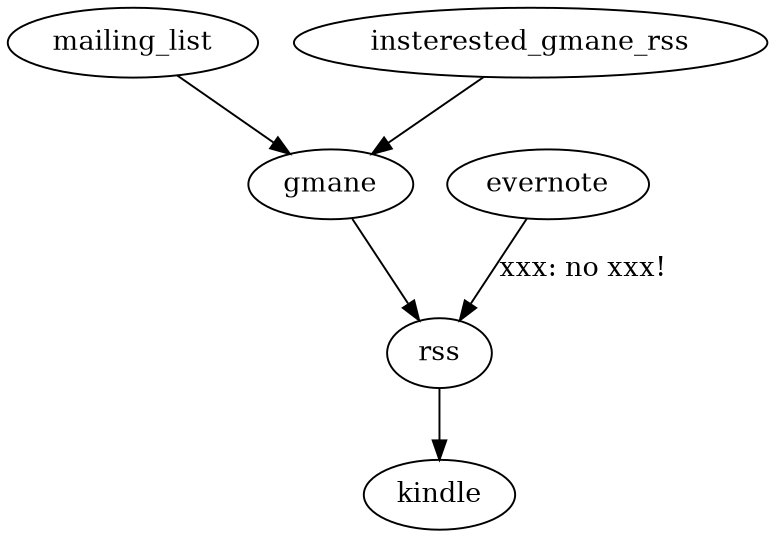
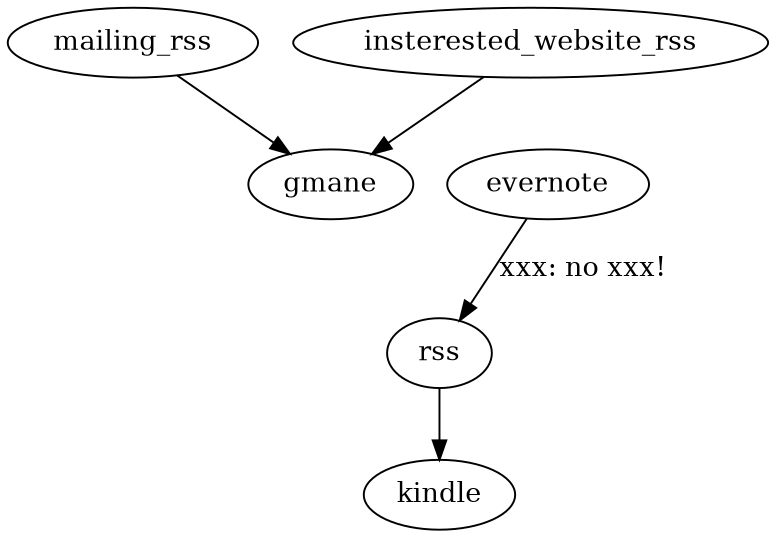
(133, 43) -> (133, 43)
(531, 43) -> (531, 43)
(380, 261) -> none
